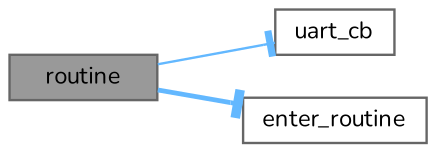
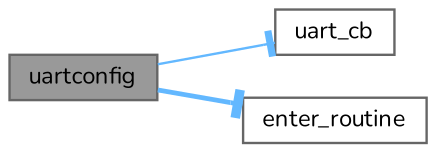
(83, 77) -> (83, 77)
